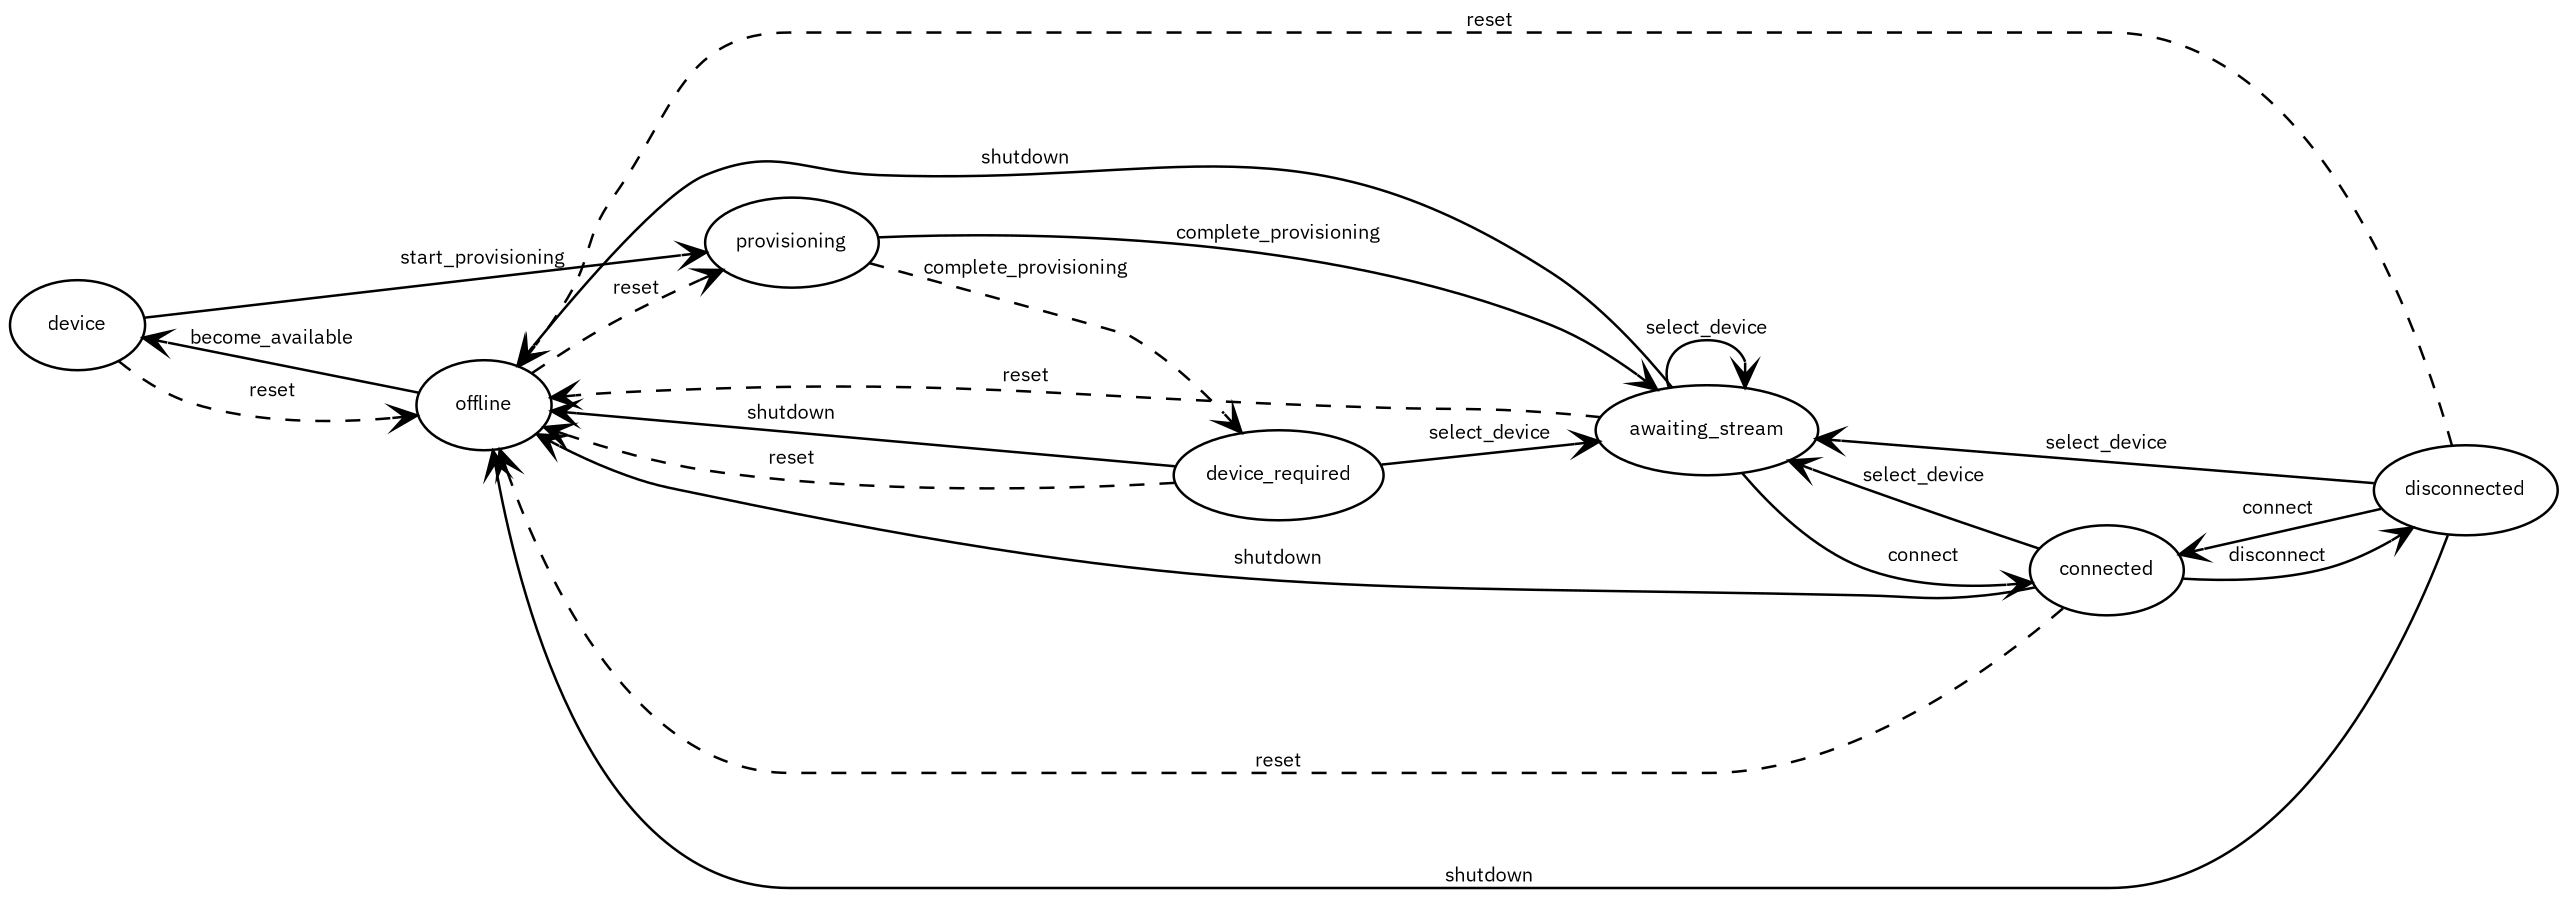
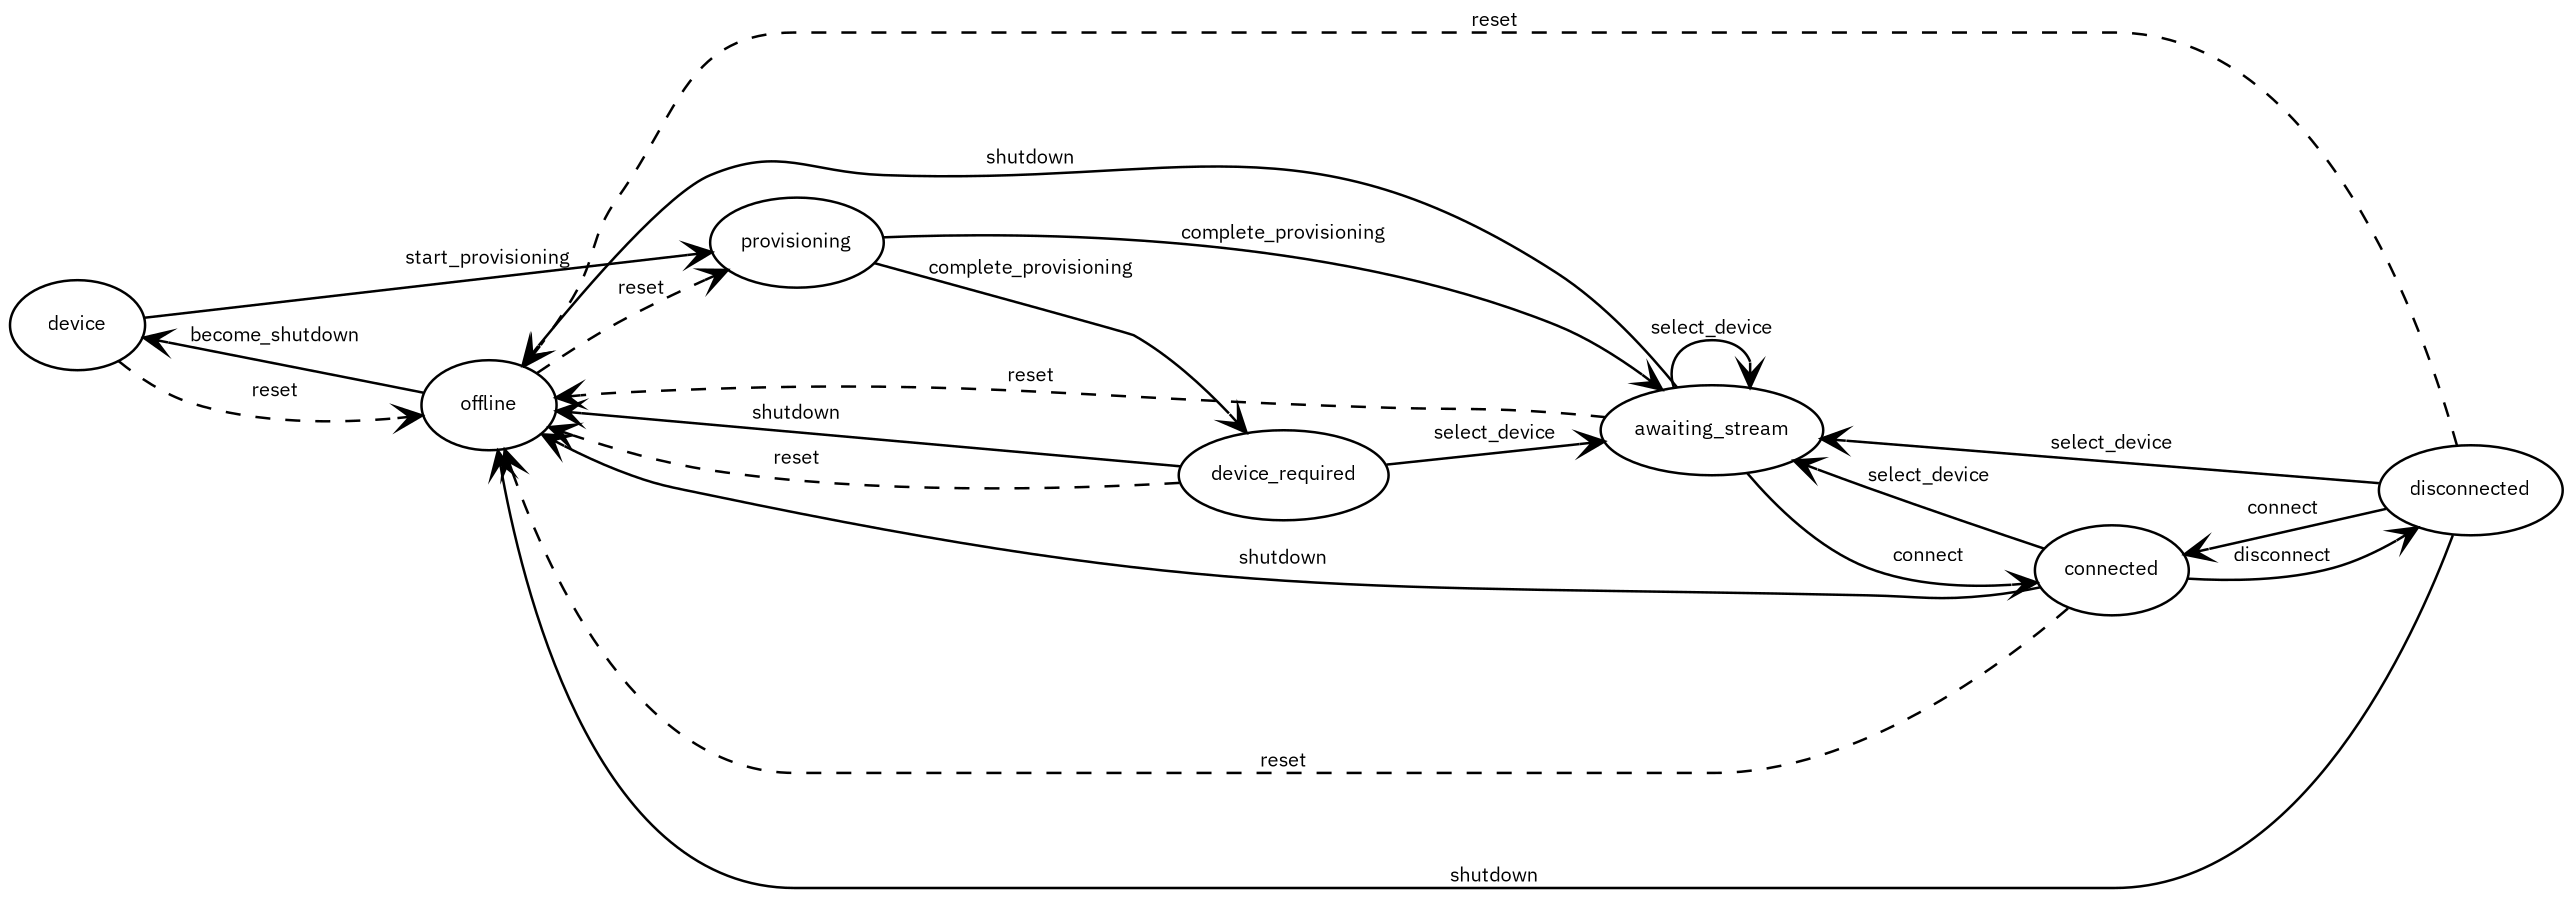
(1059, 315) -> (1064, 315)
(273, 339) -> (275, 336)
